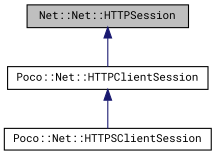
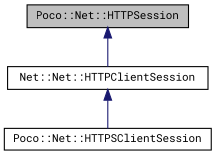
(108, 16) -> (108, 16)
(108, 78) -> (108, 78)
